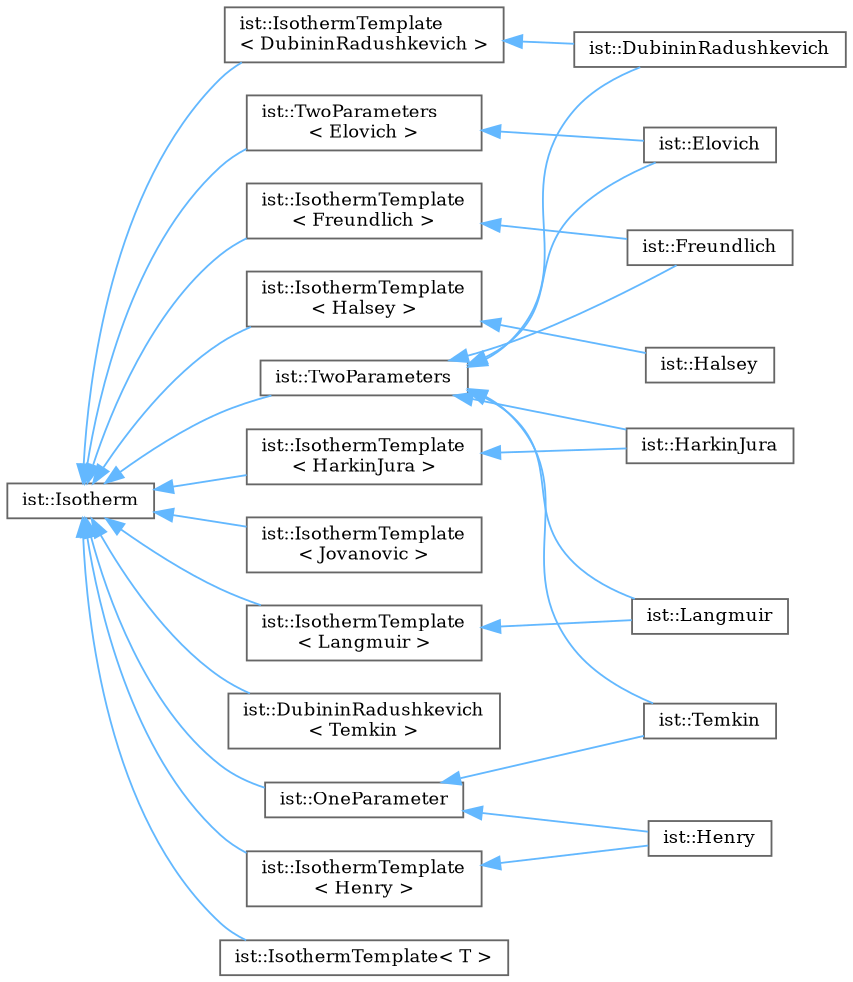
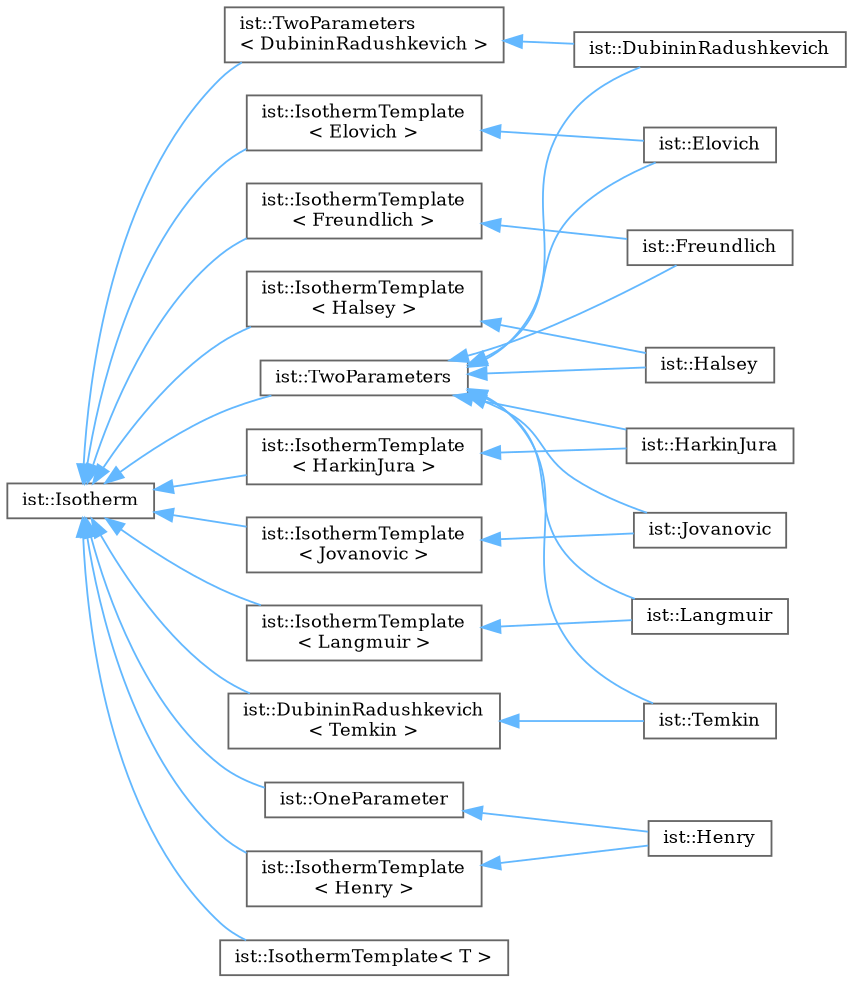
(364, 35) -> (364, 35)
(364, 123) -> (364, 123)
none -> (566, 370)
none -> (710, 530)
(552, 757) -> (581, 721)
